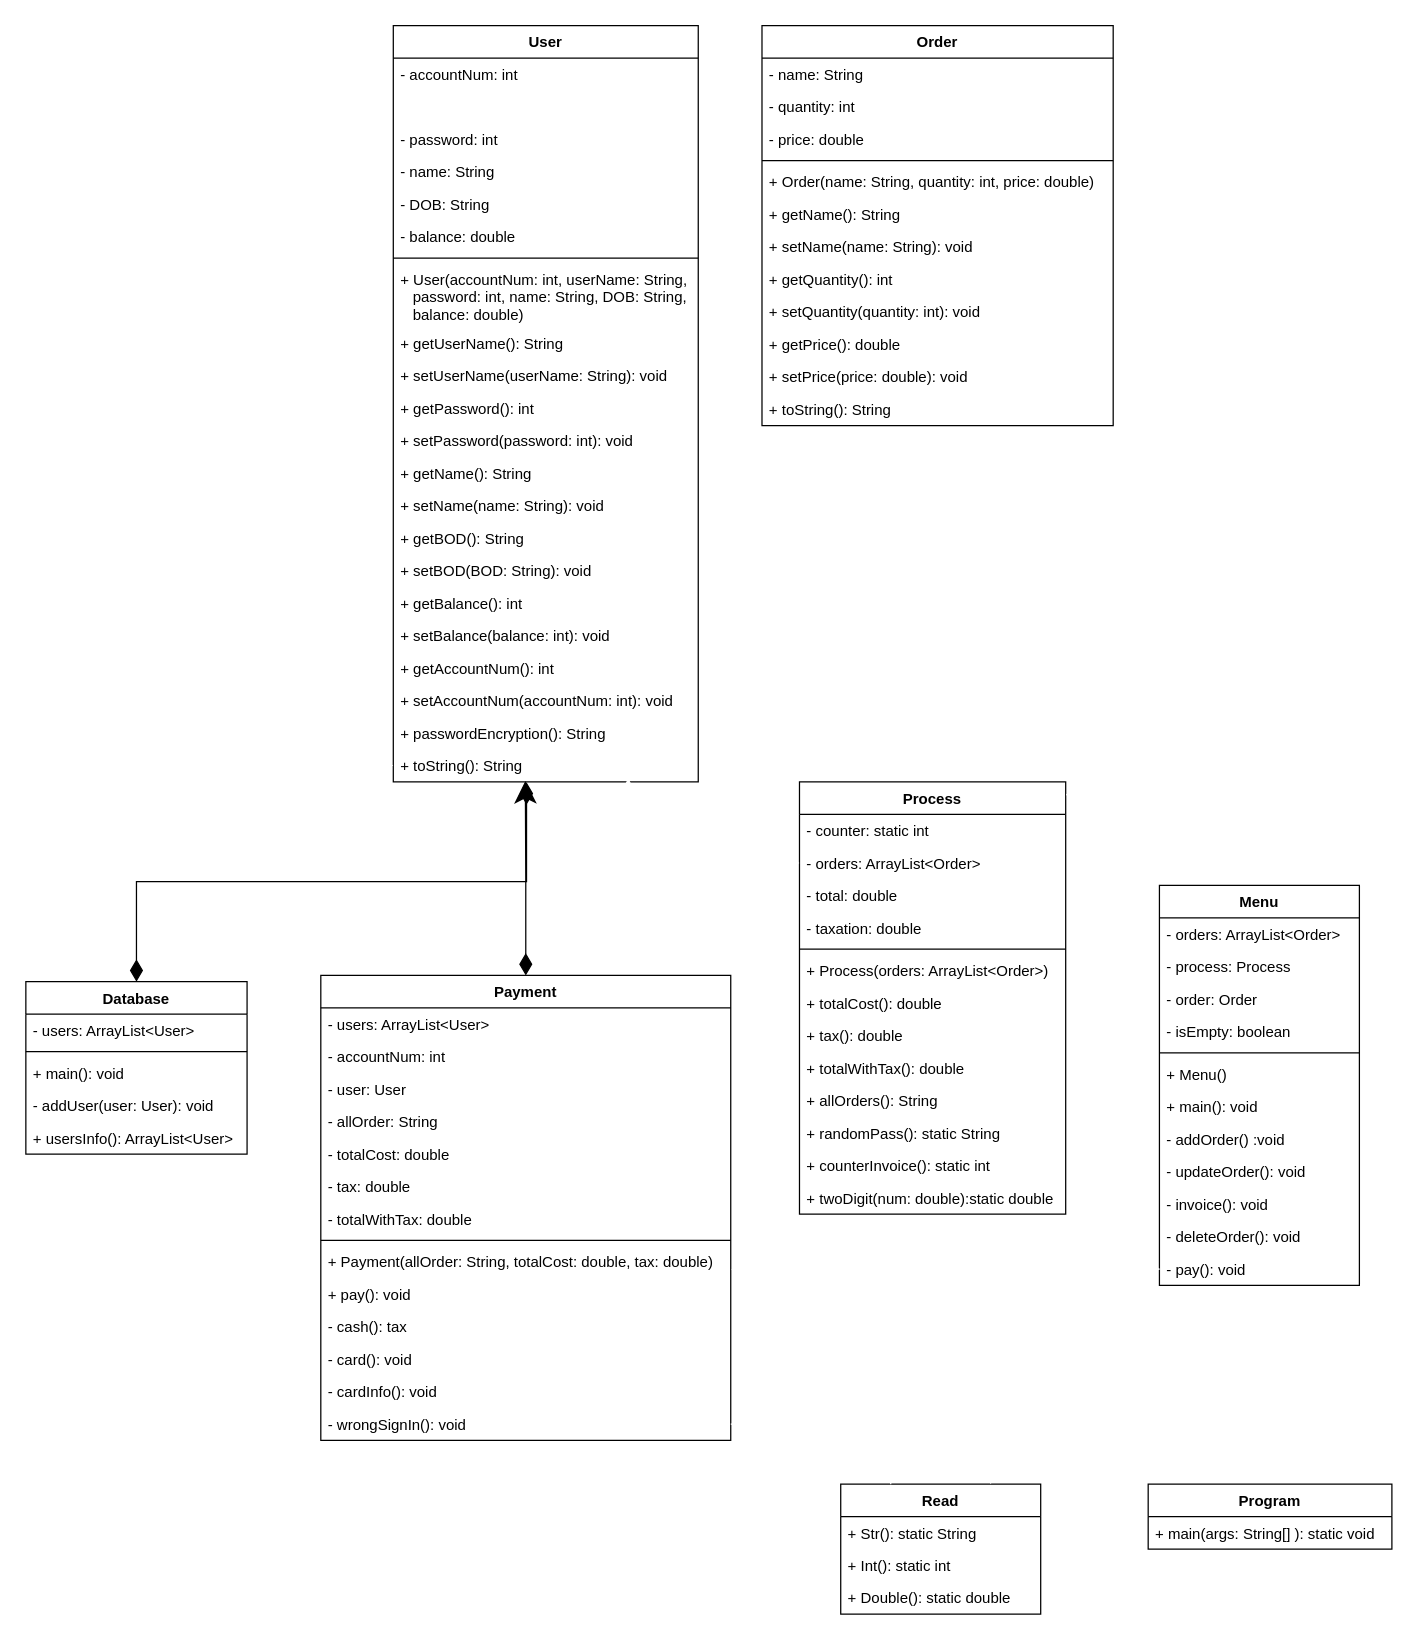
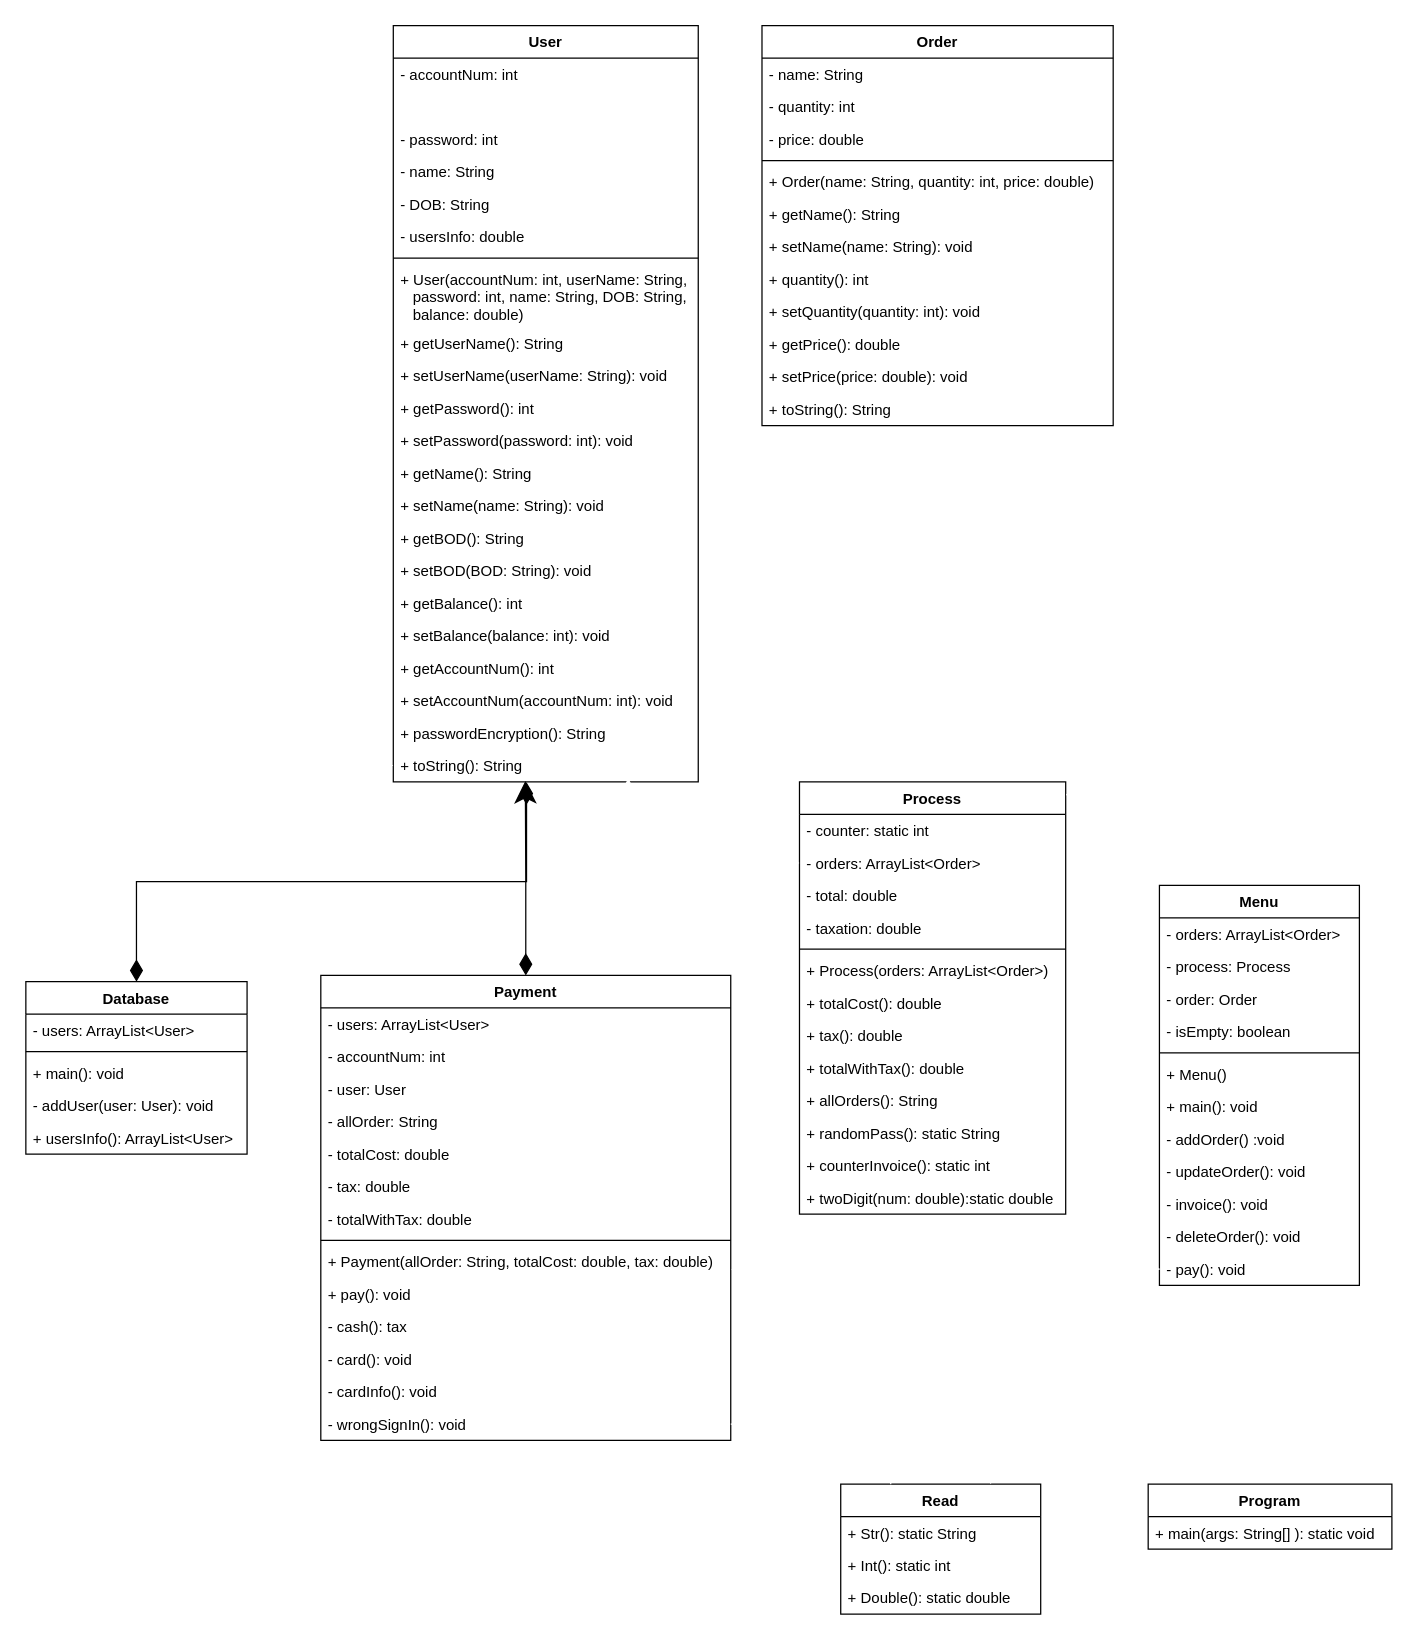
(462, 238) -> (472, 238)
(843, 280) -> (830, 280)
